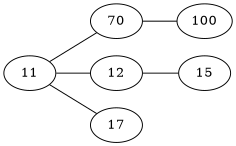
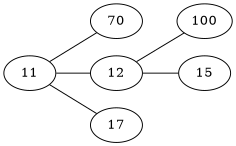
(160, 21) -> (160, 47)
